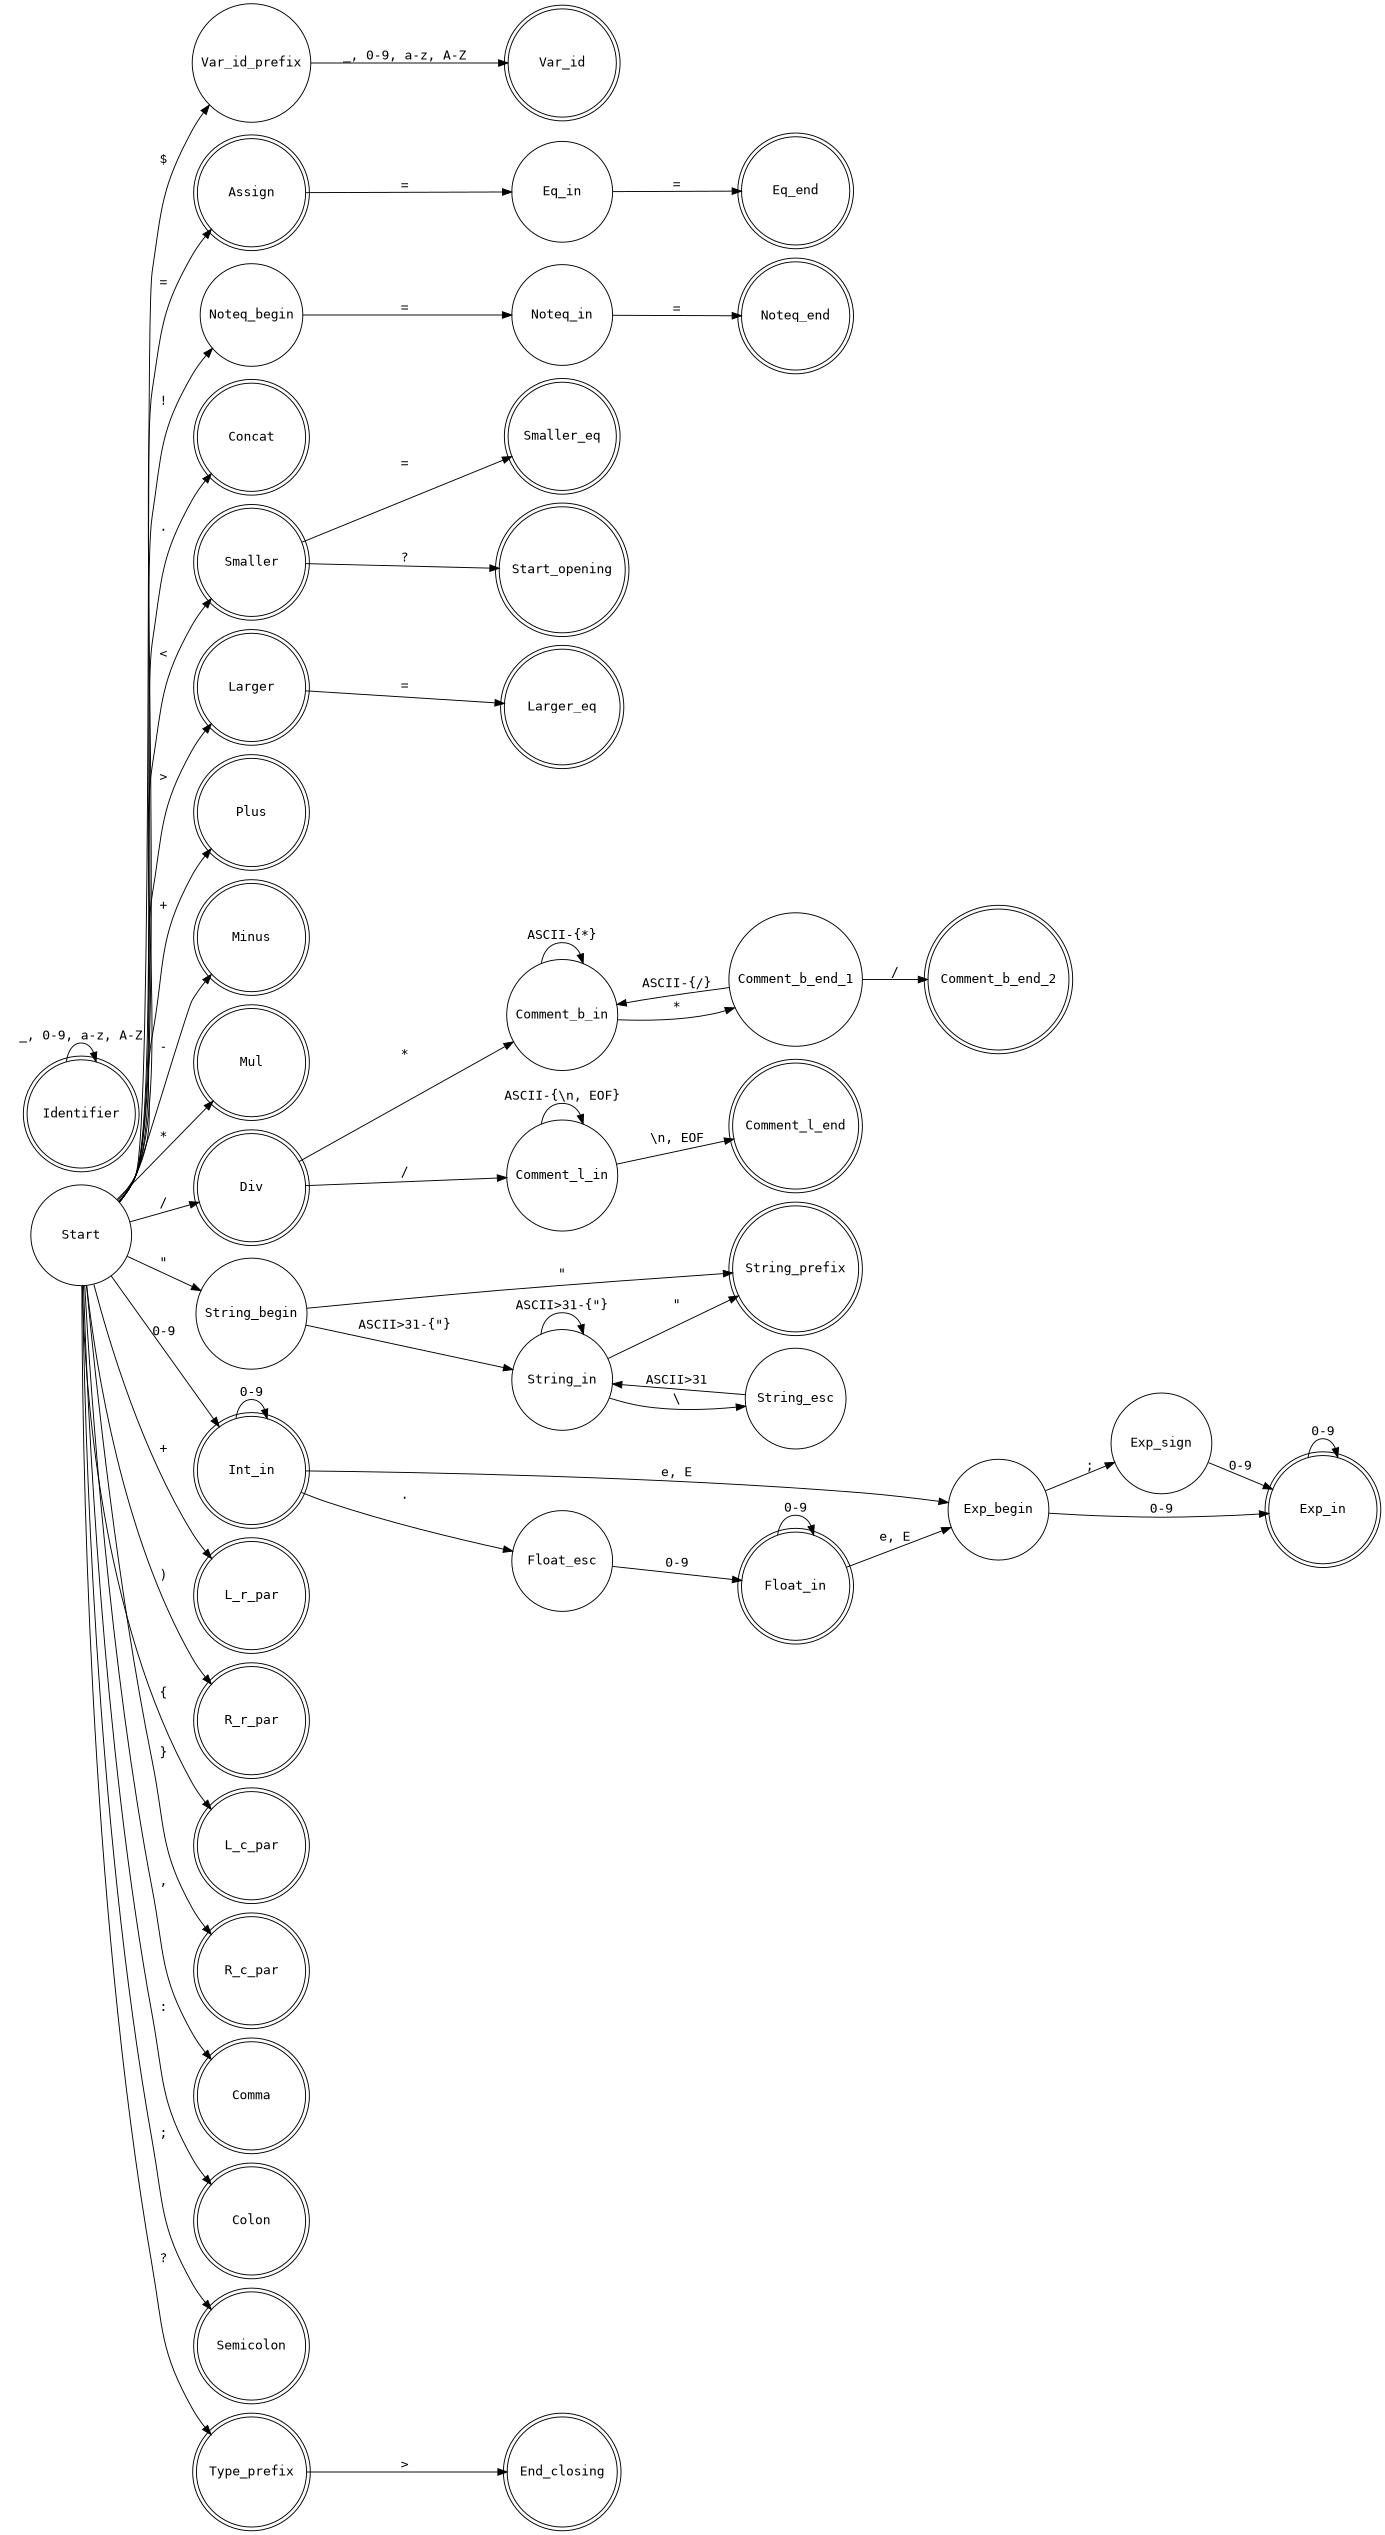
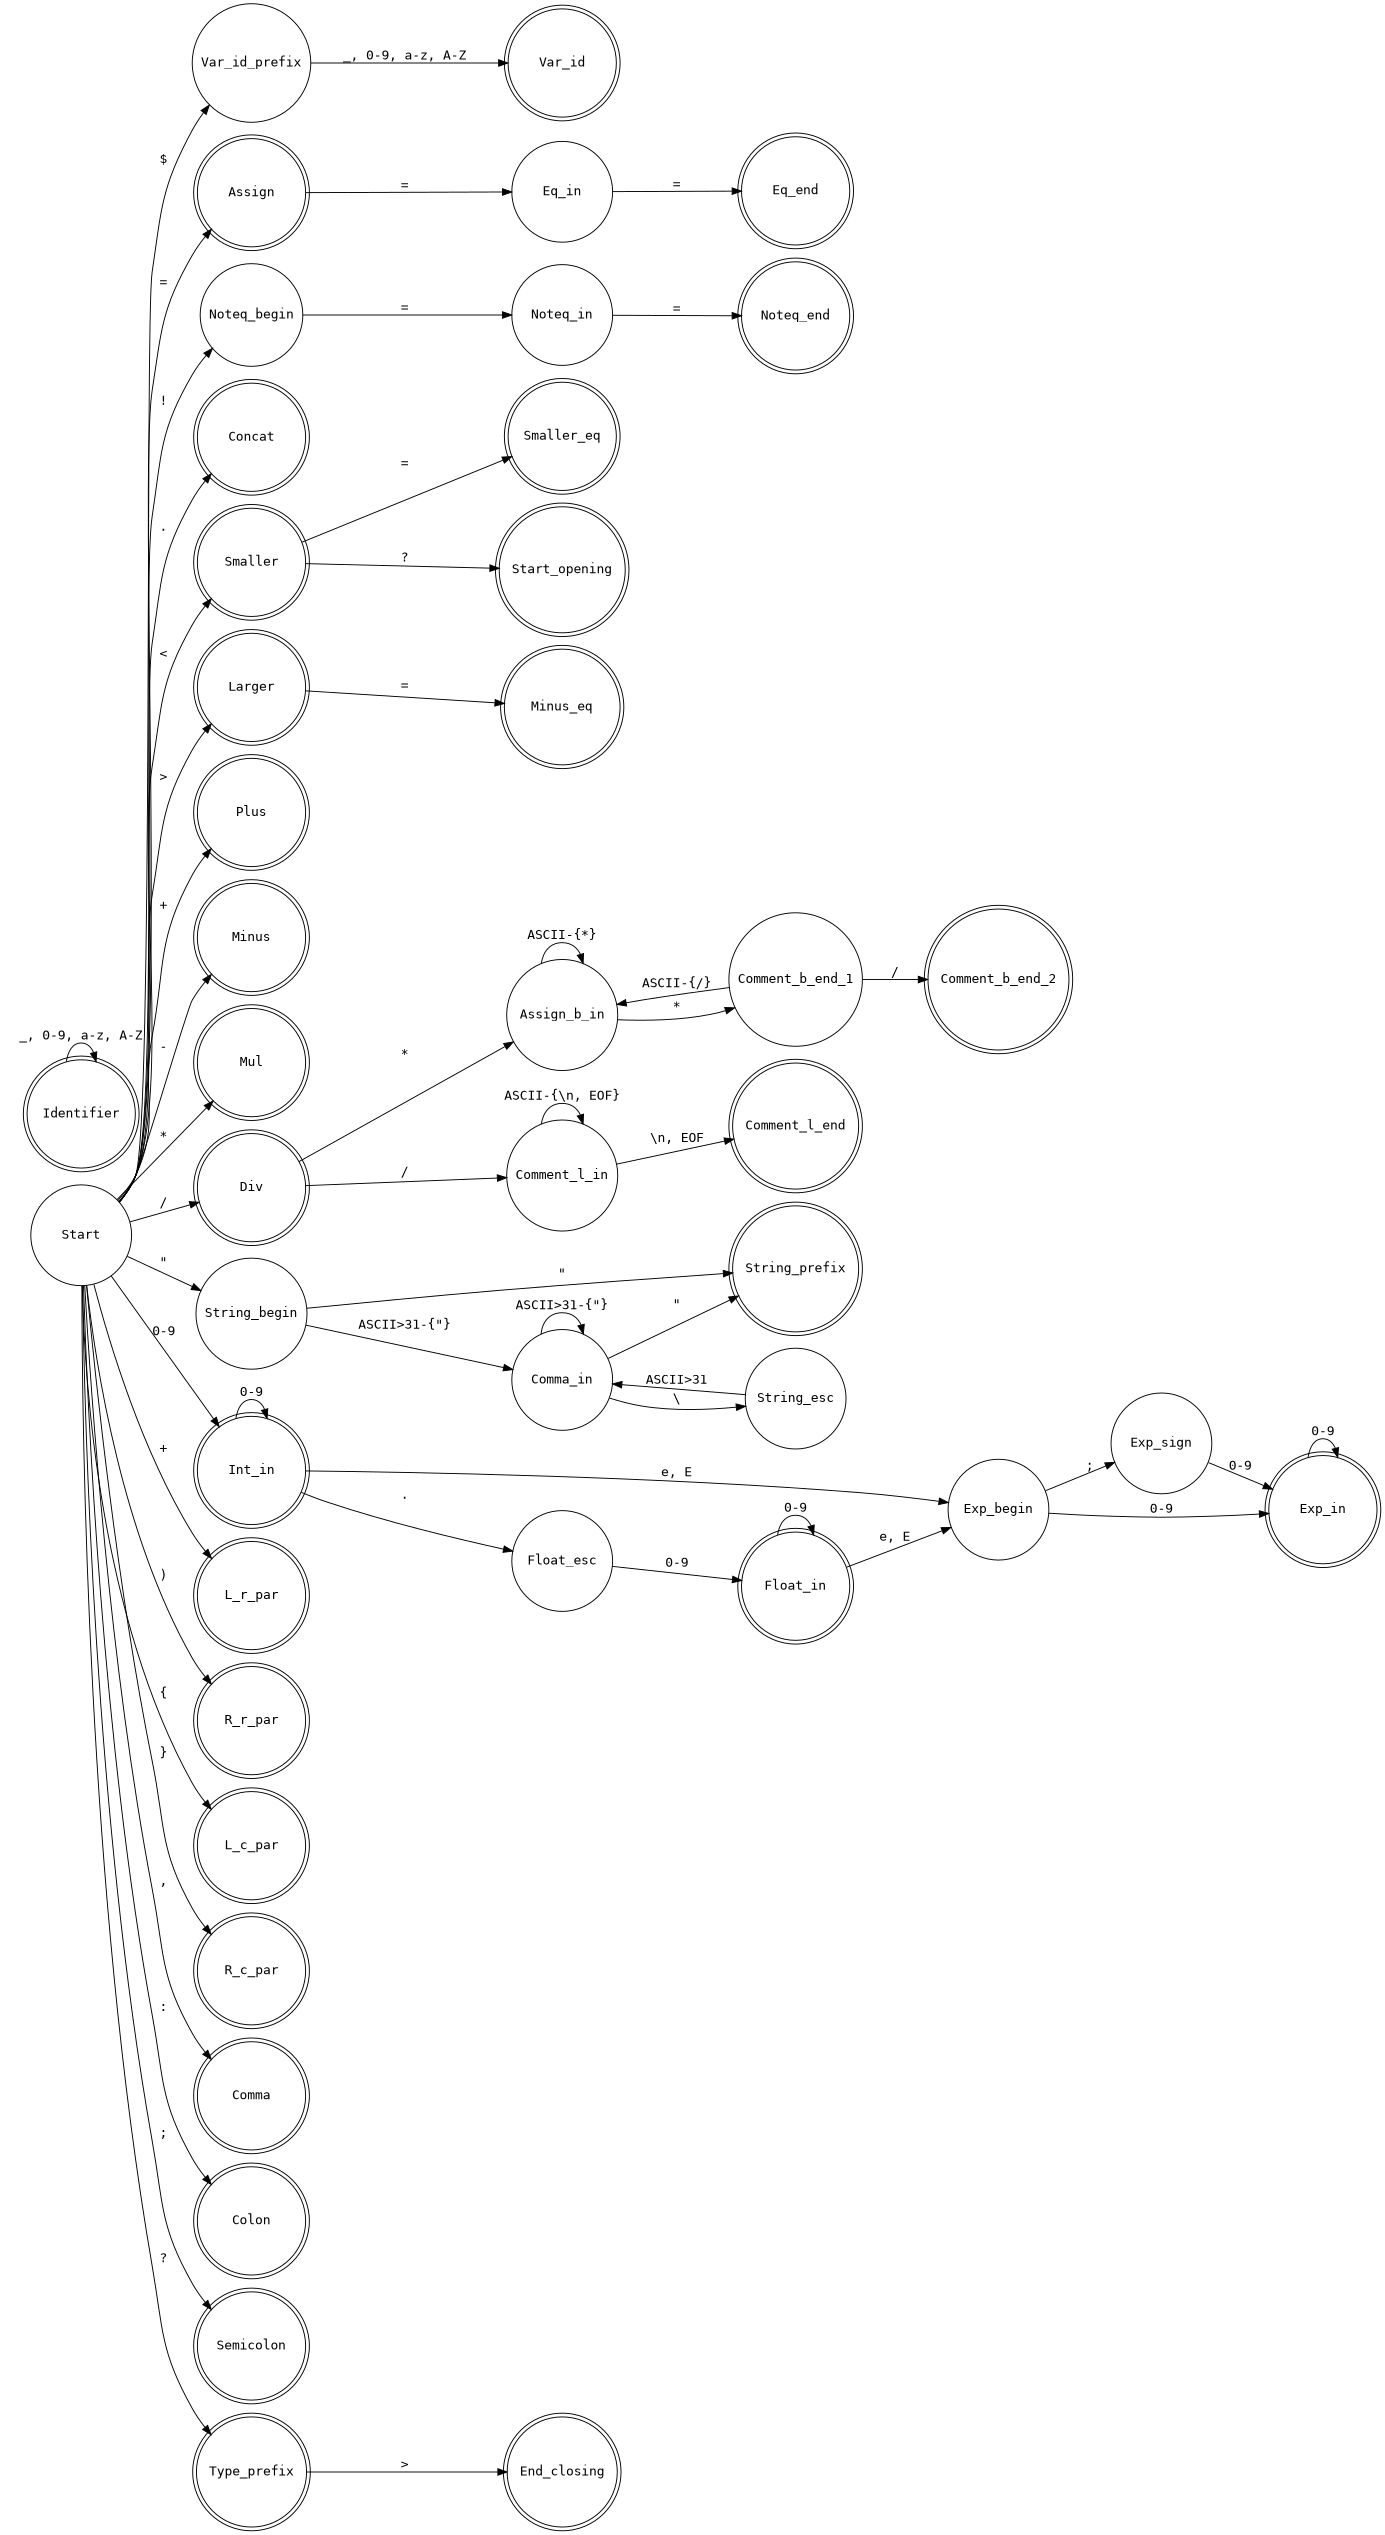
(562, 707) -> (562, 707)
(562, 1015) -> (562, 1015)
(562, 1380) -> (562, 1380)
